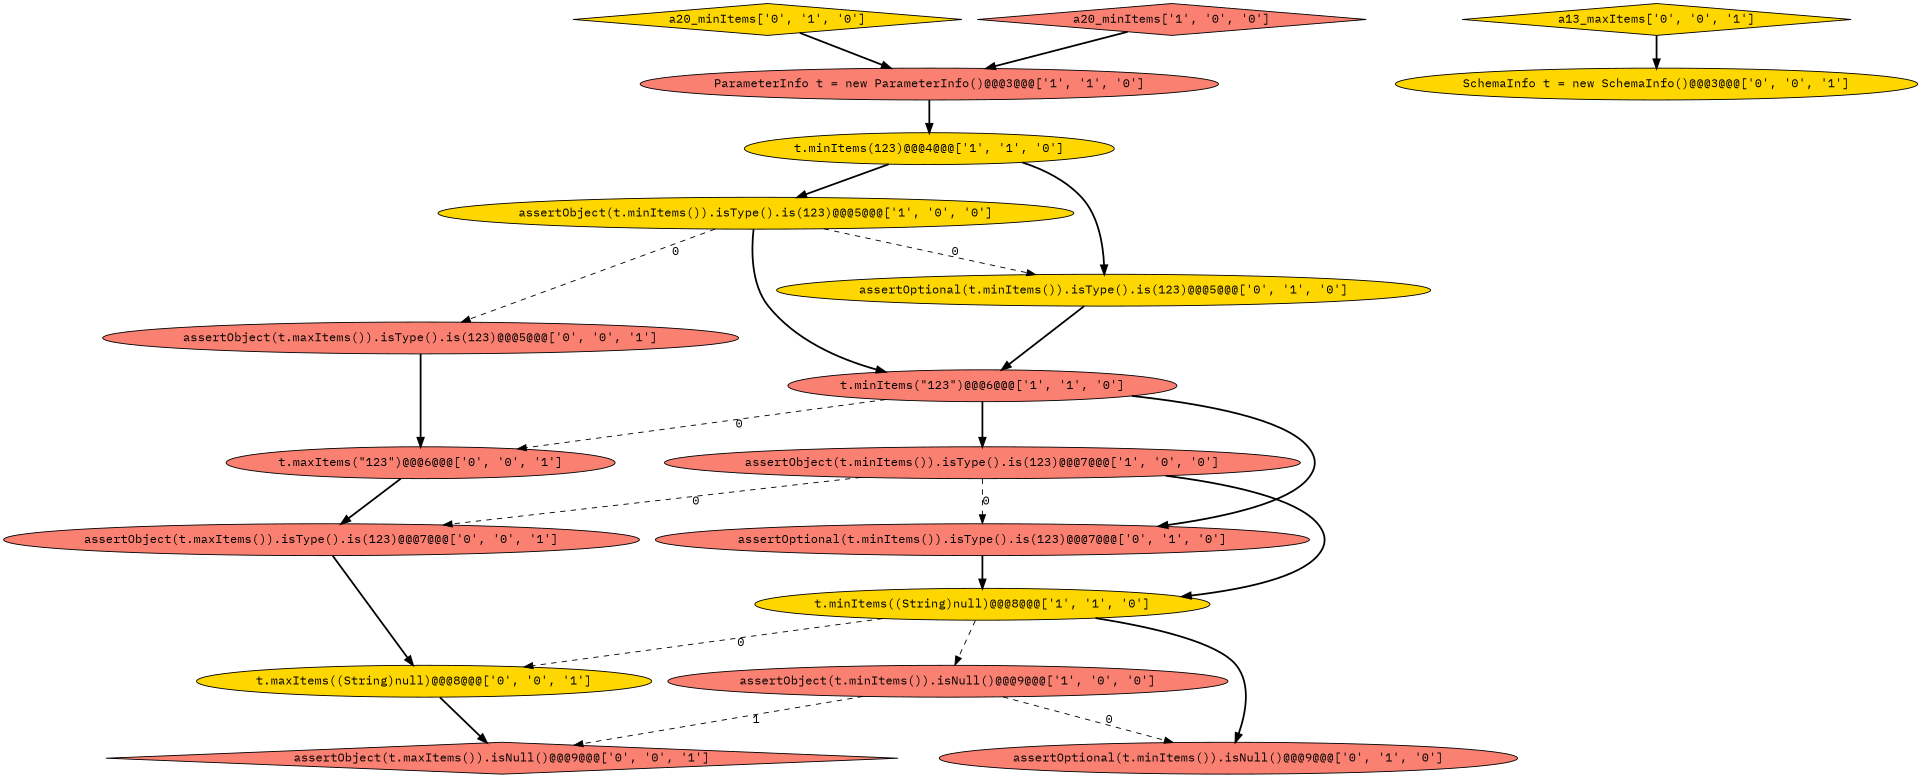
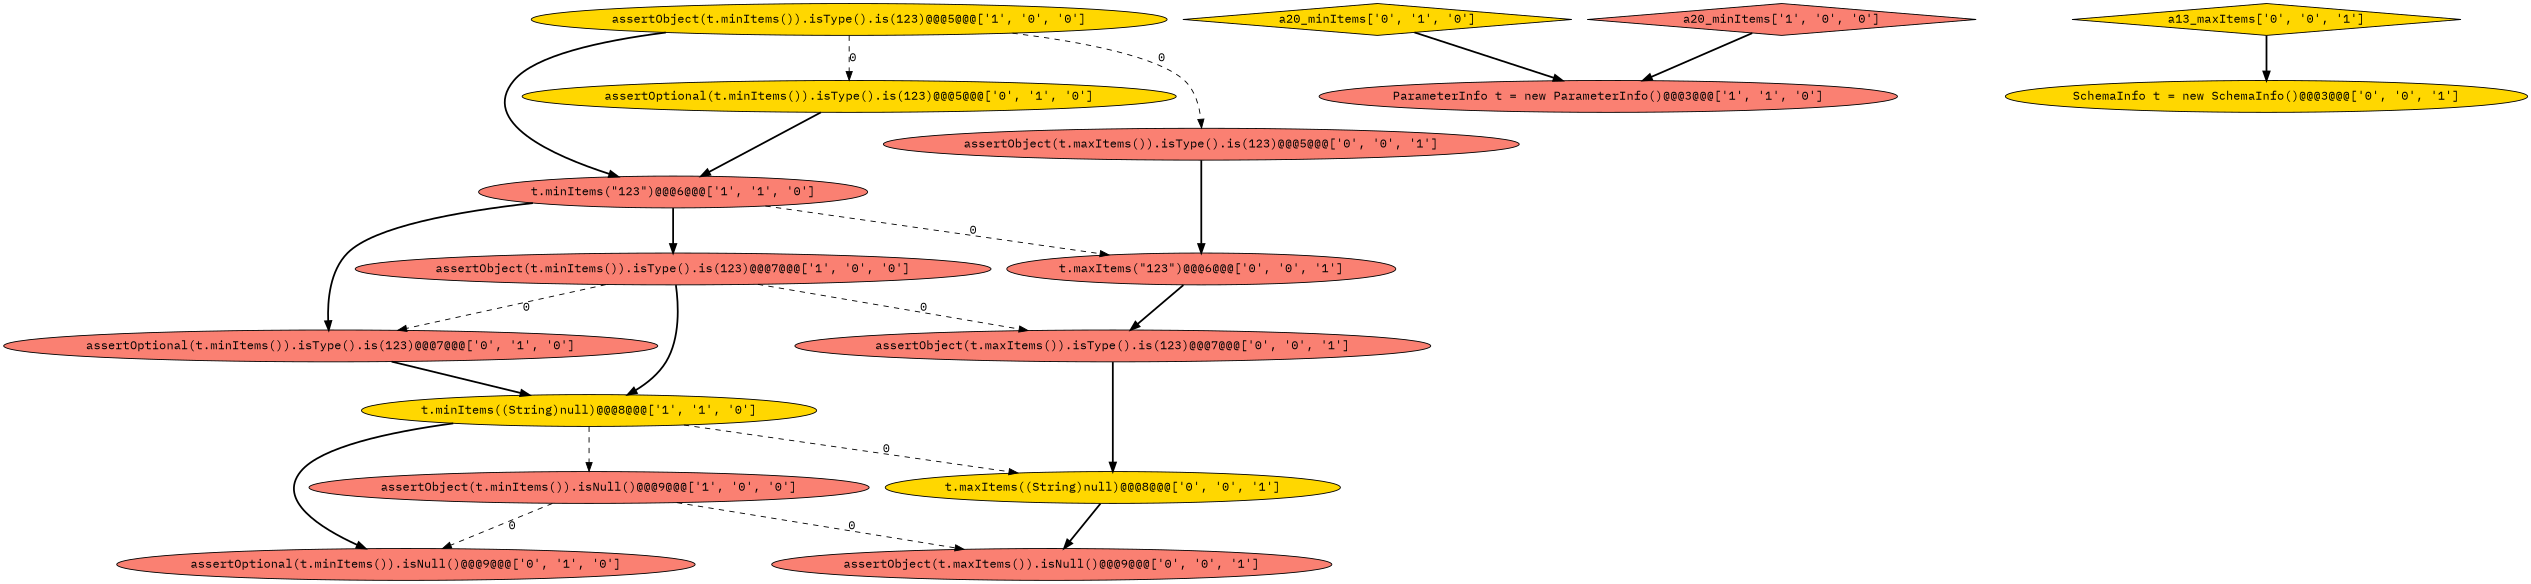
(929, 149) -> none
(756, 720) -> (852, 526)
(502, 758) -> (1052, 564)
